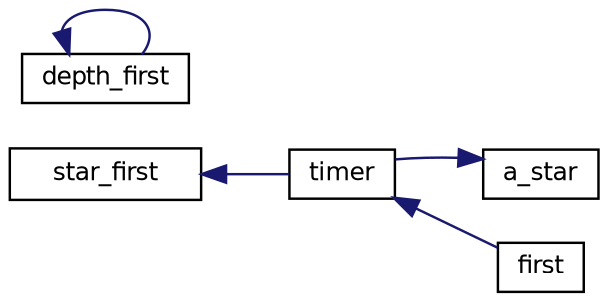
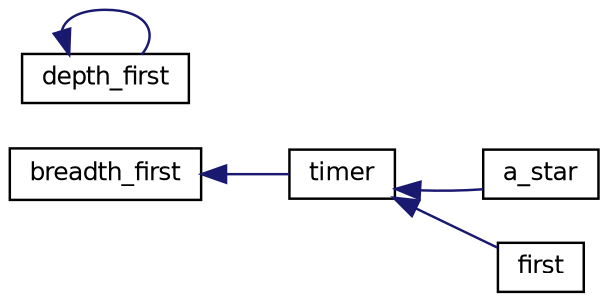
(427, 158) -> (452, 191)
(105, 174) -> (105, 174)
